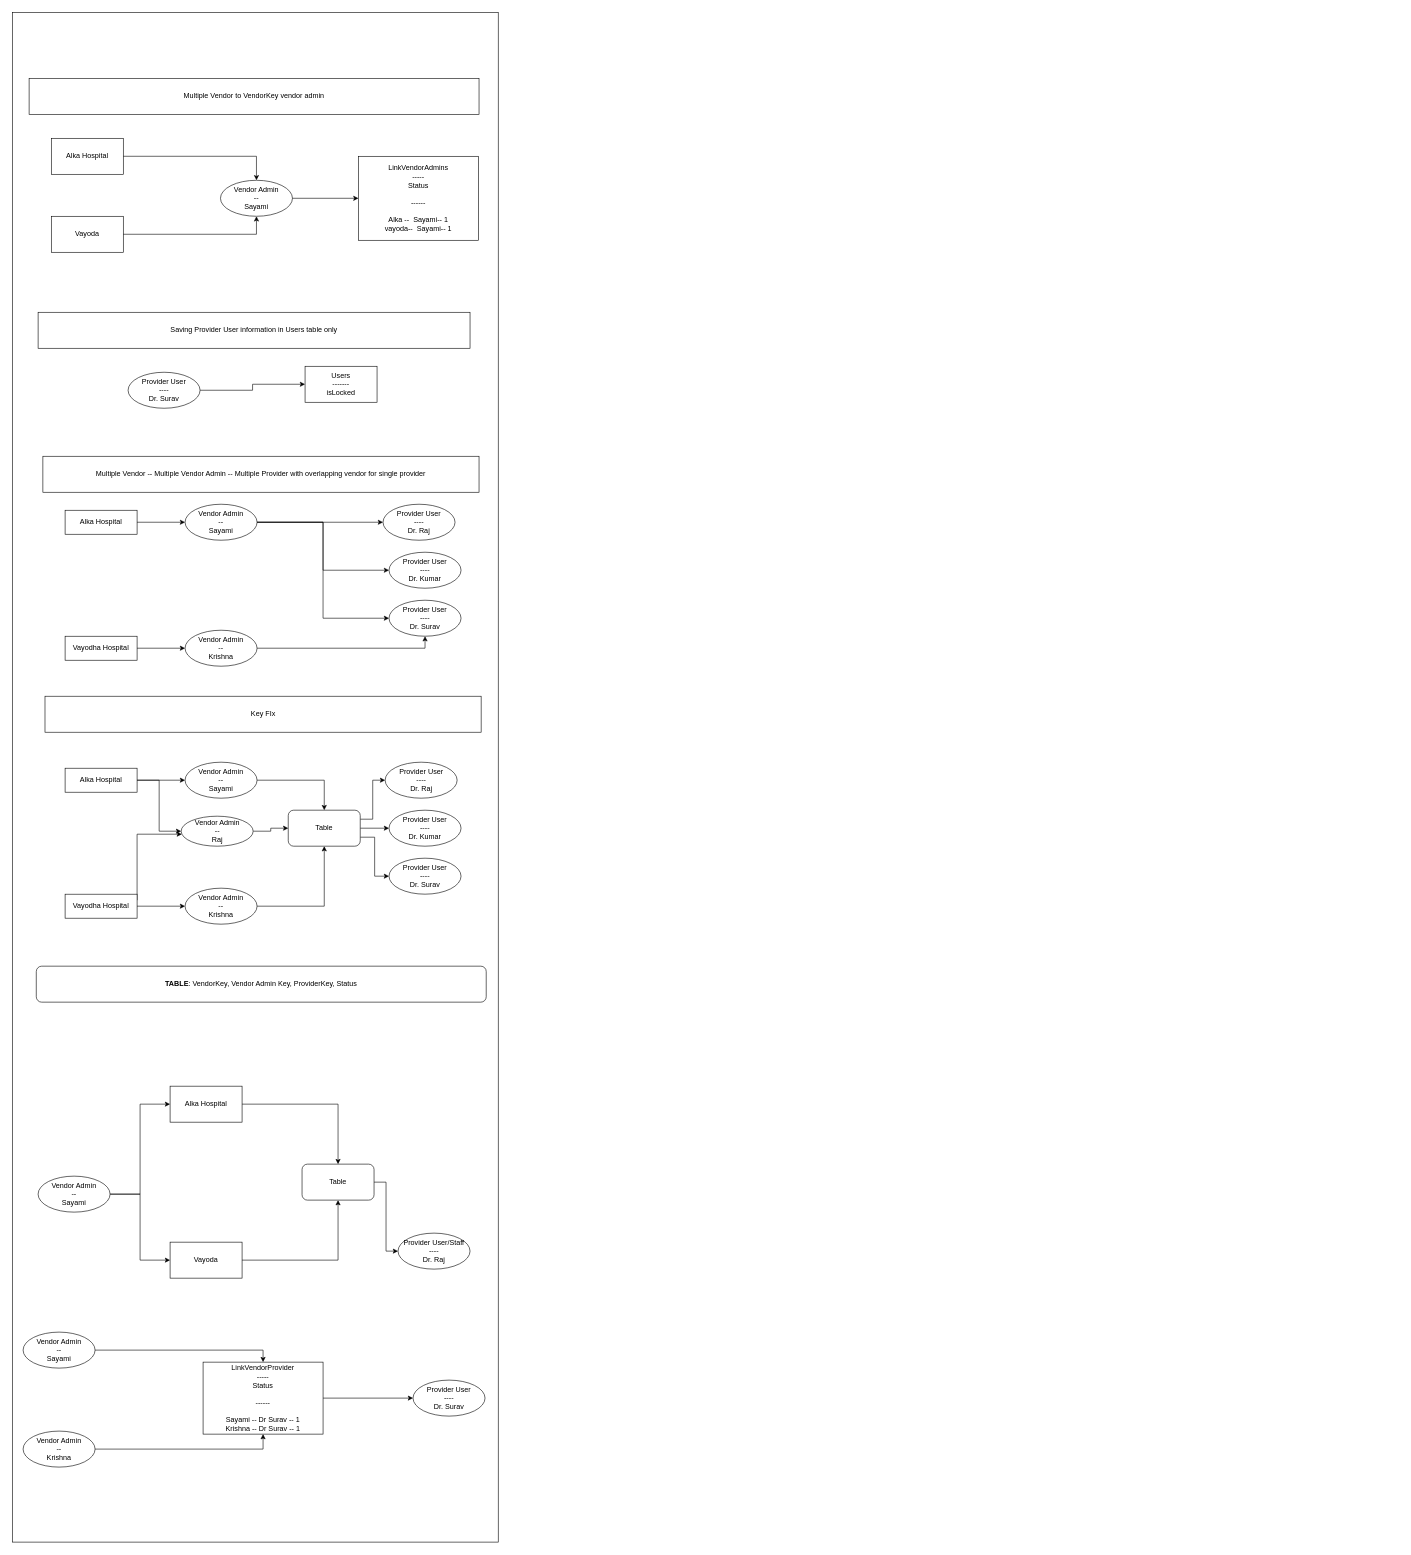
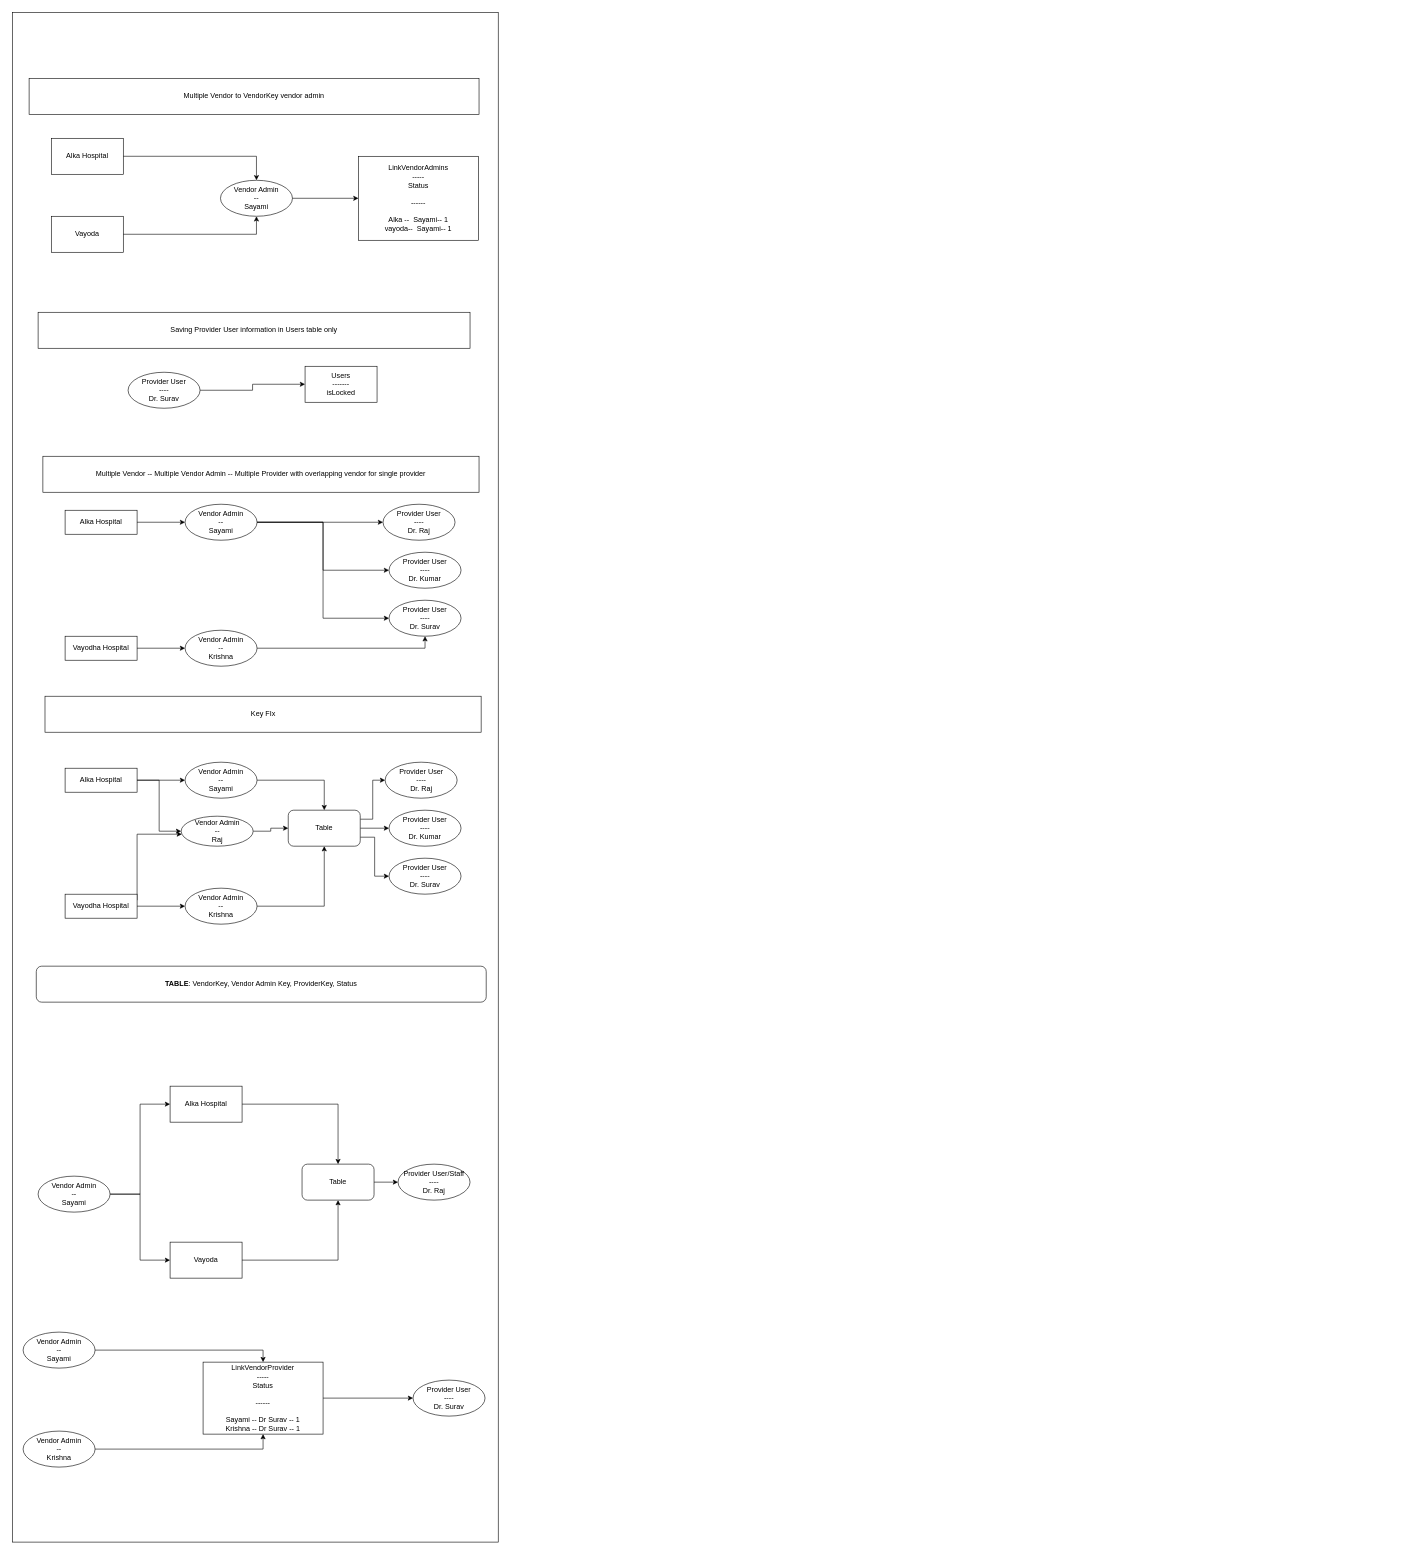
(434, 1251) -> (434, 1182)
